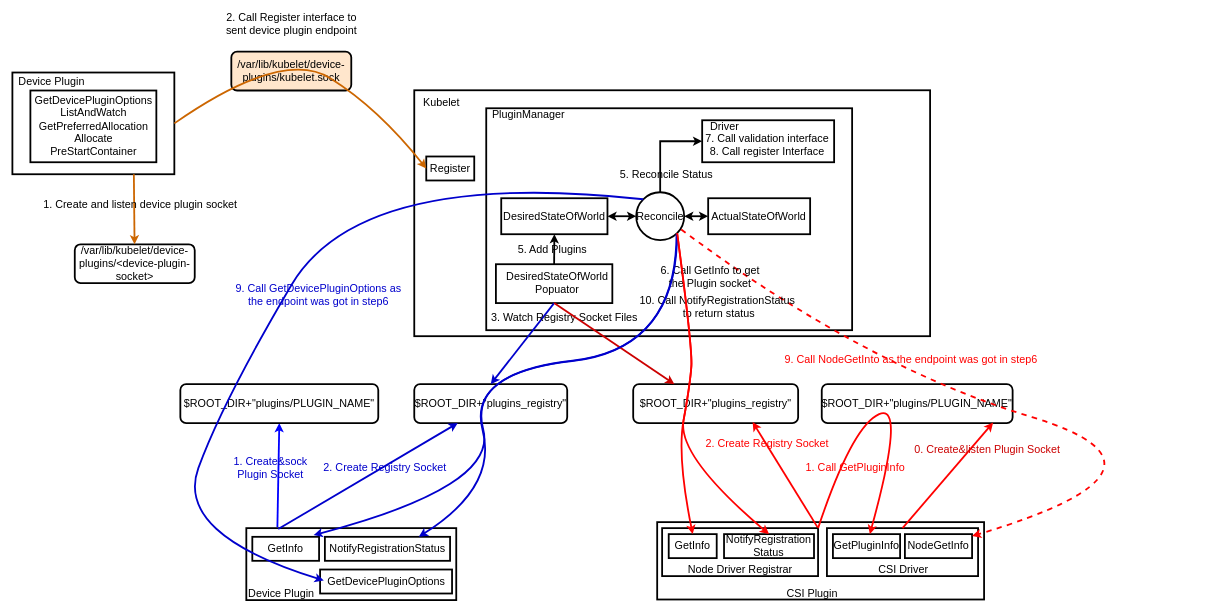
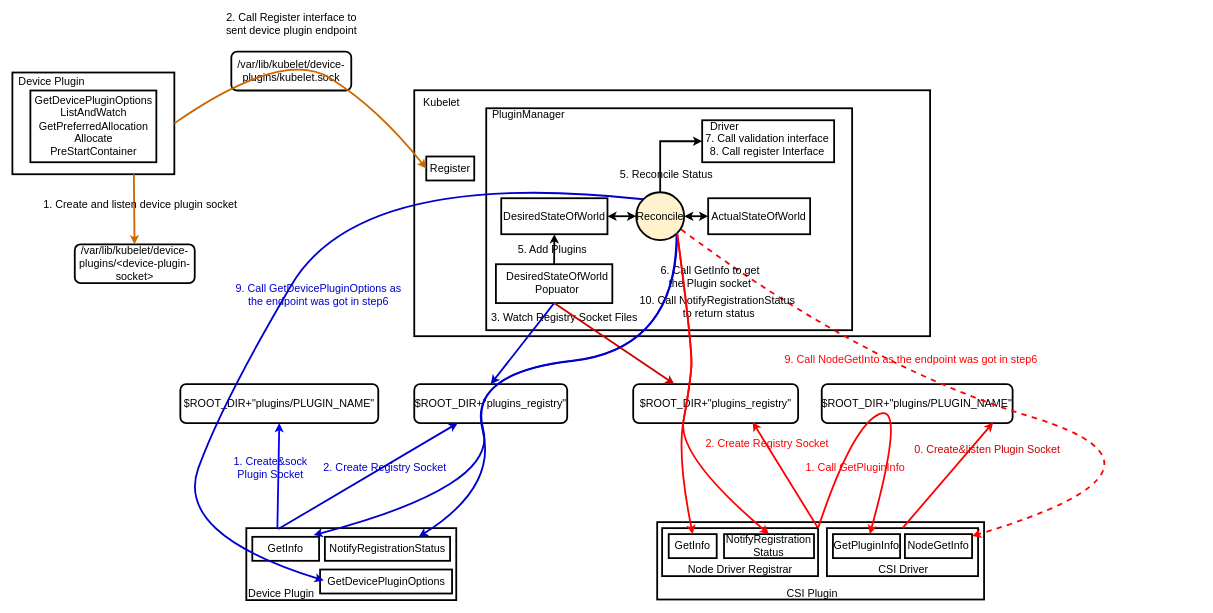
(291, 71) -> (291, 71)
(660, 216) -> (660, 216)
